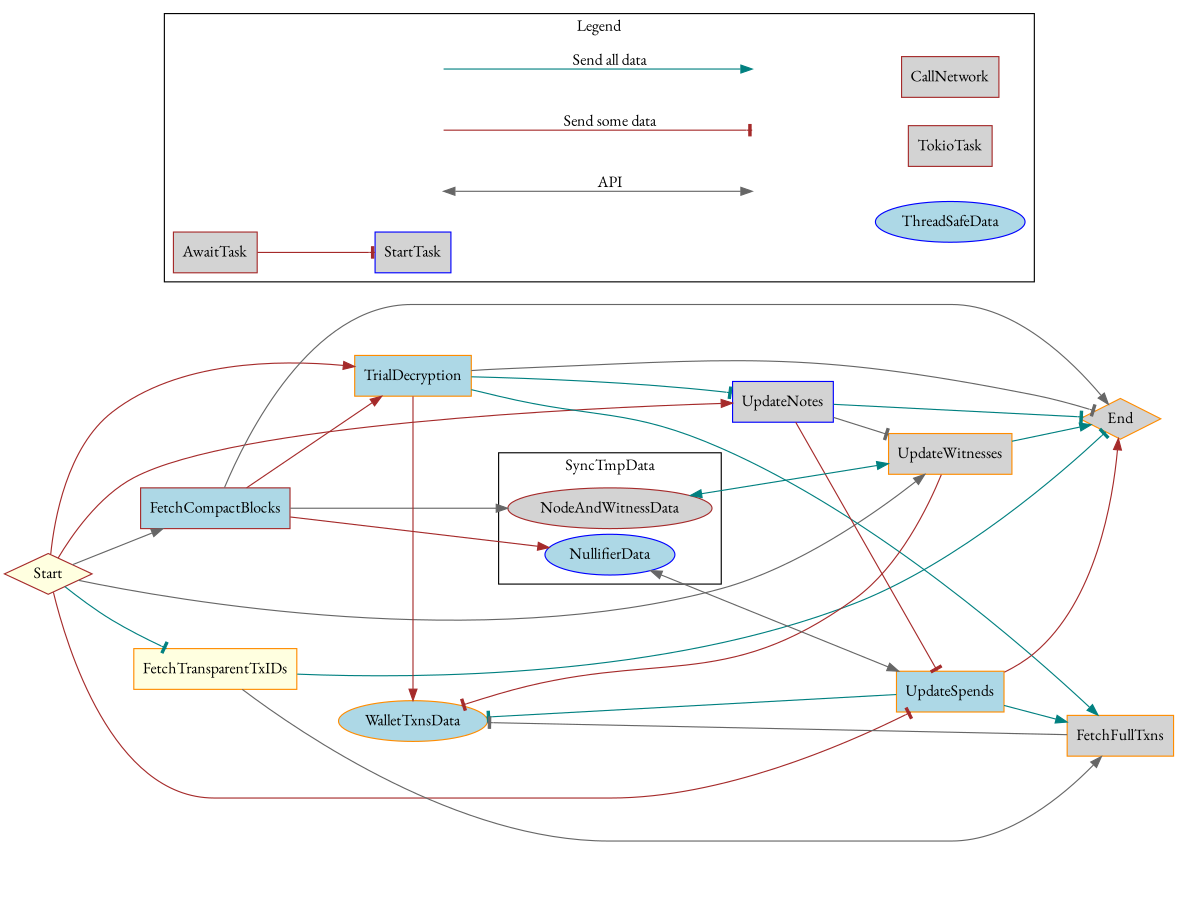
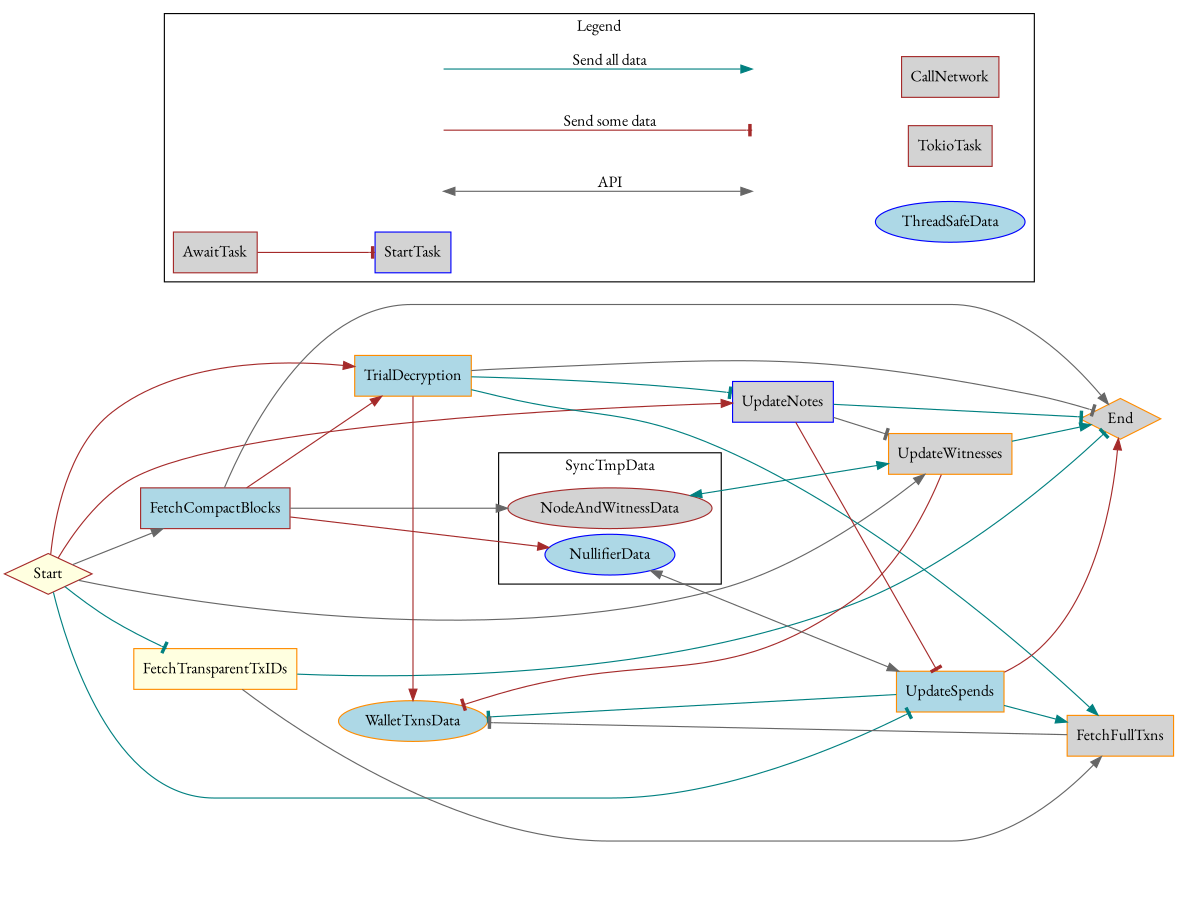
(403, 798) -> (403, 798)
